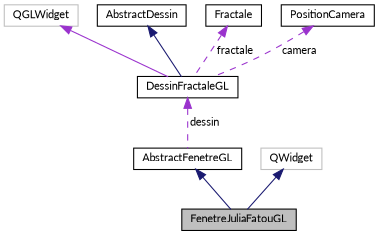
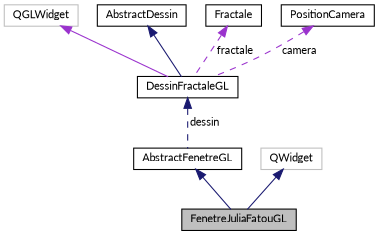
(188, 129) -> (188, 129)
